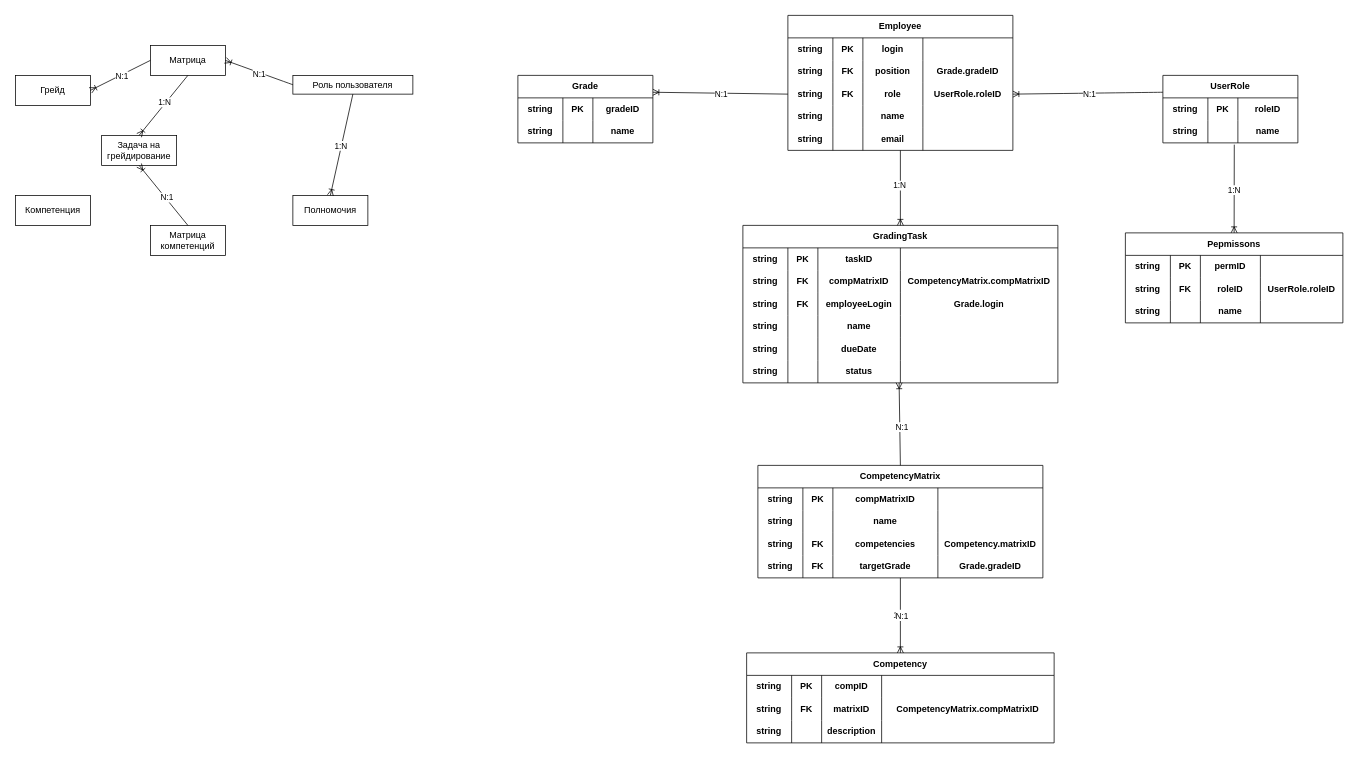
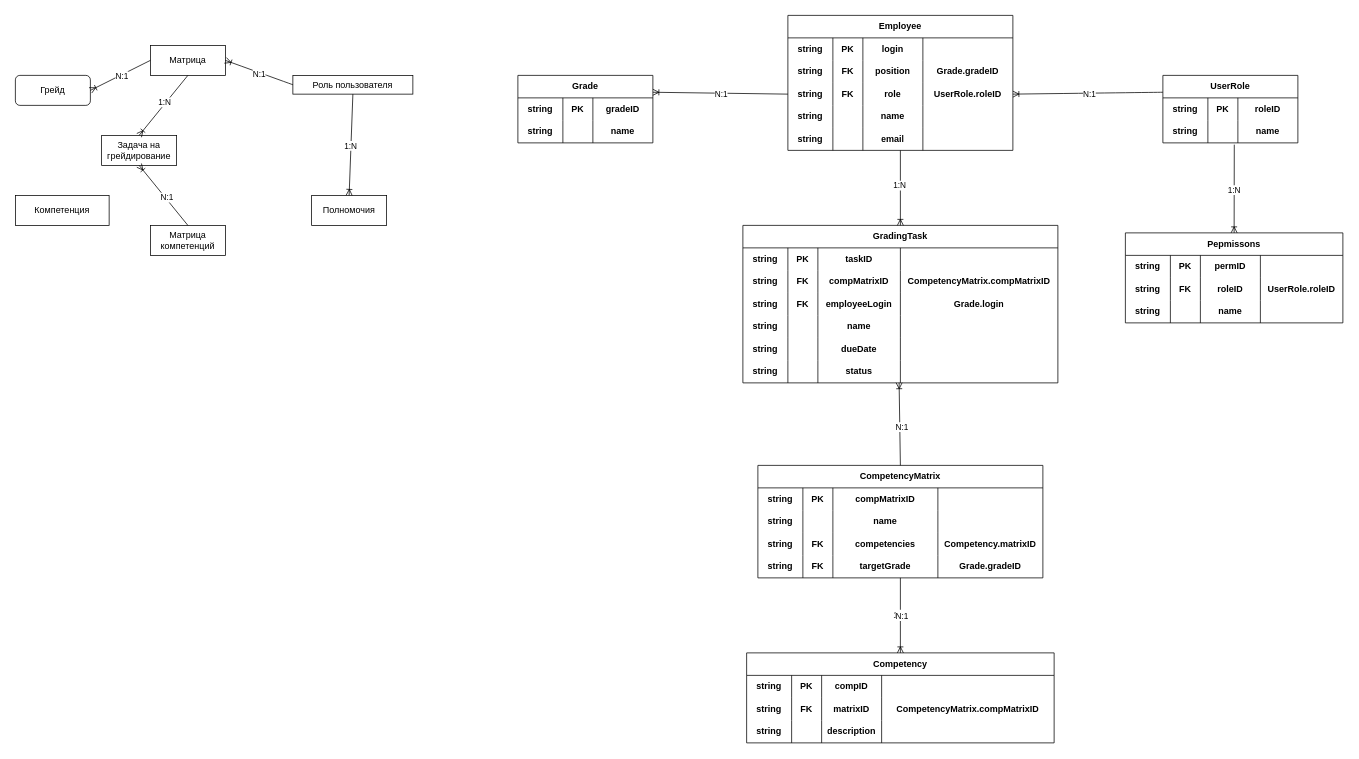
(53, 90) -> (53, 90)
(53, 210) -> (62, 210)
(330, 210) -> (349, 210)
